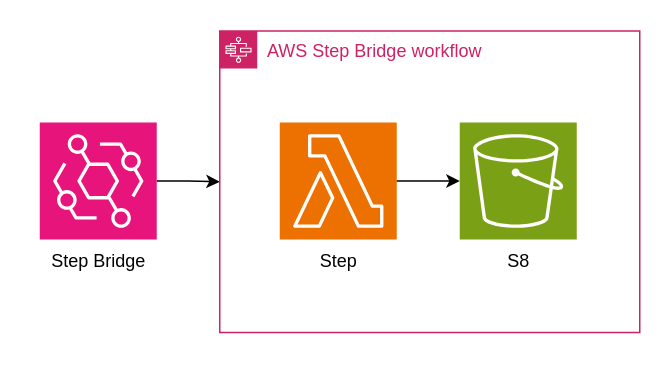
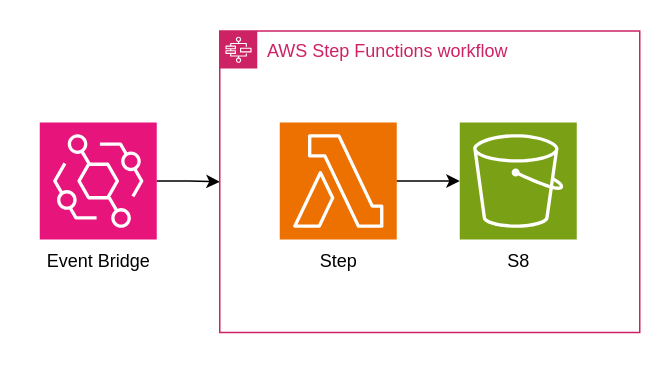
(377, 52) -> (392, 52)
(99, 262) -> (99, 262)
